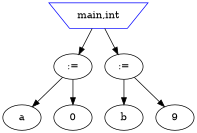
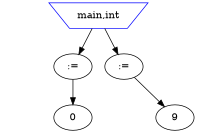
(22, 118) -> none
(124, 118) -> none
